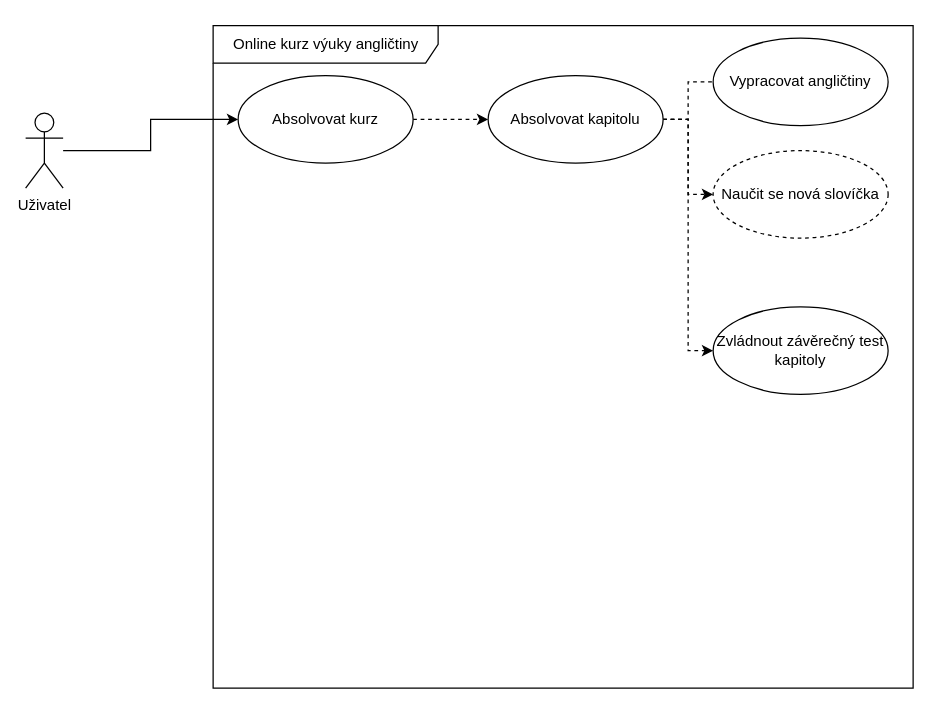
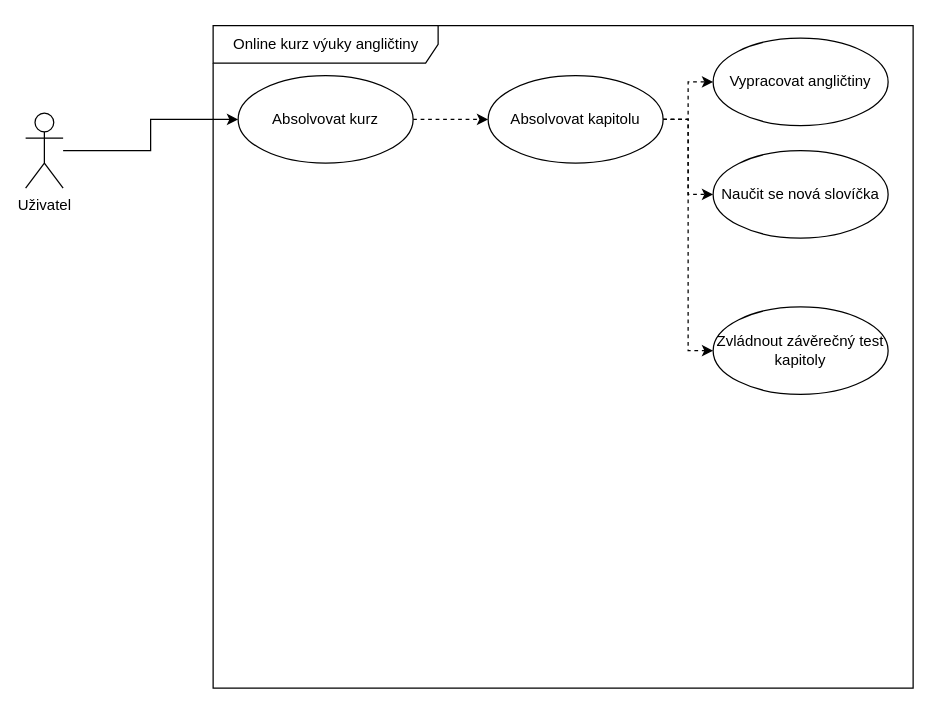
(706, 82) -> (703, 82)
(801, 194) -> (801, 194)
